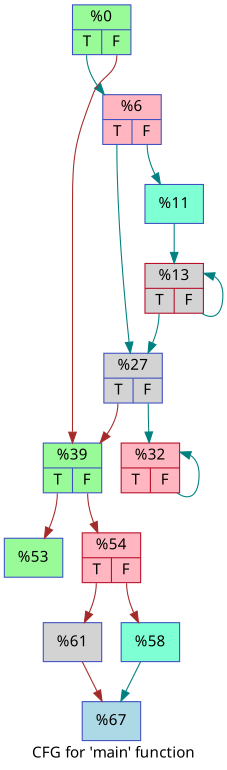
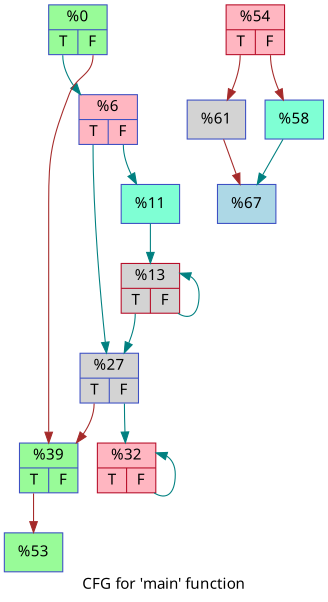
(89, 508) -> none
